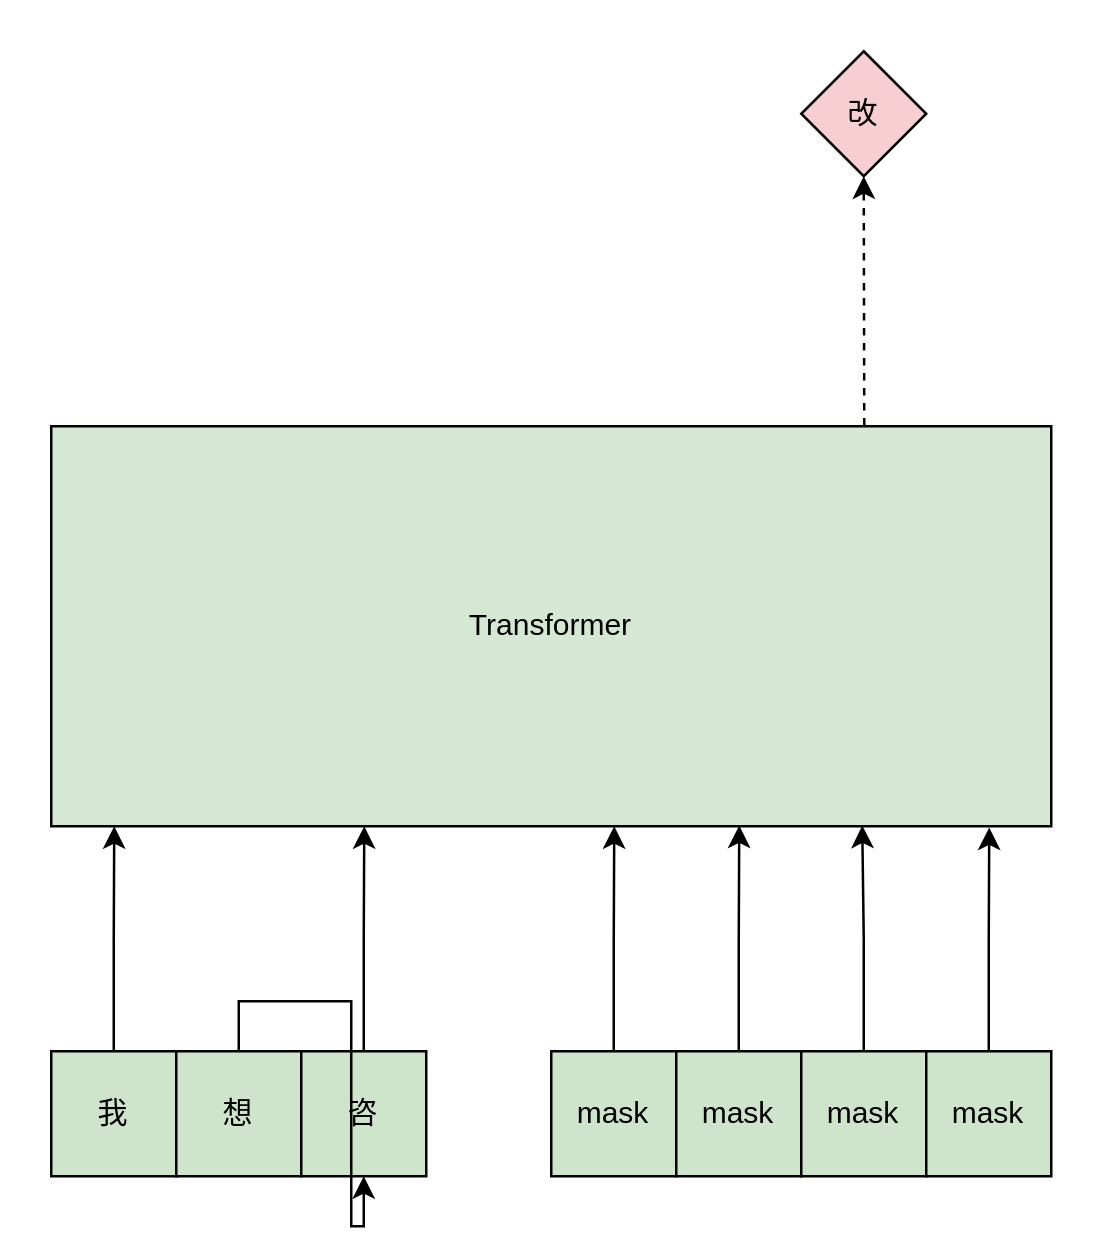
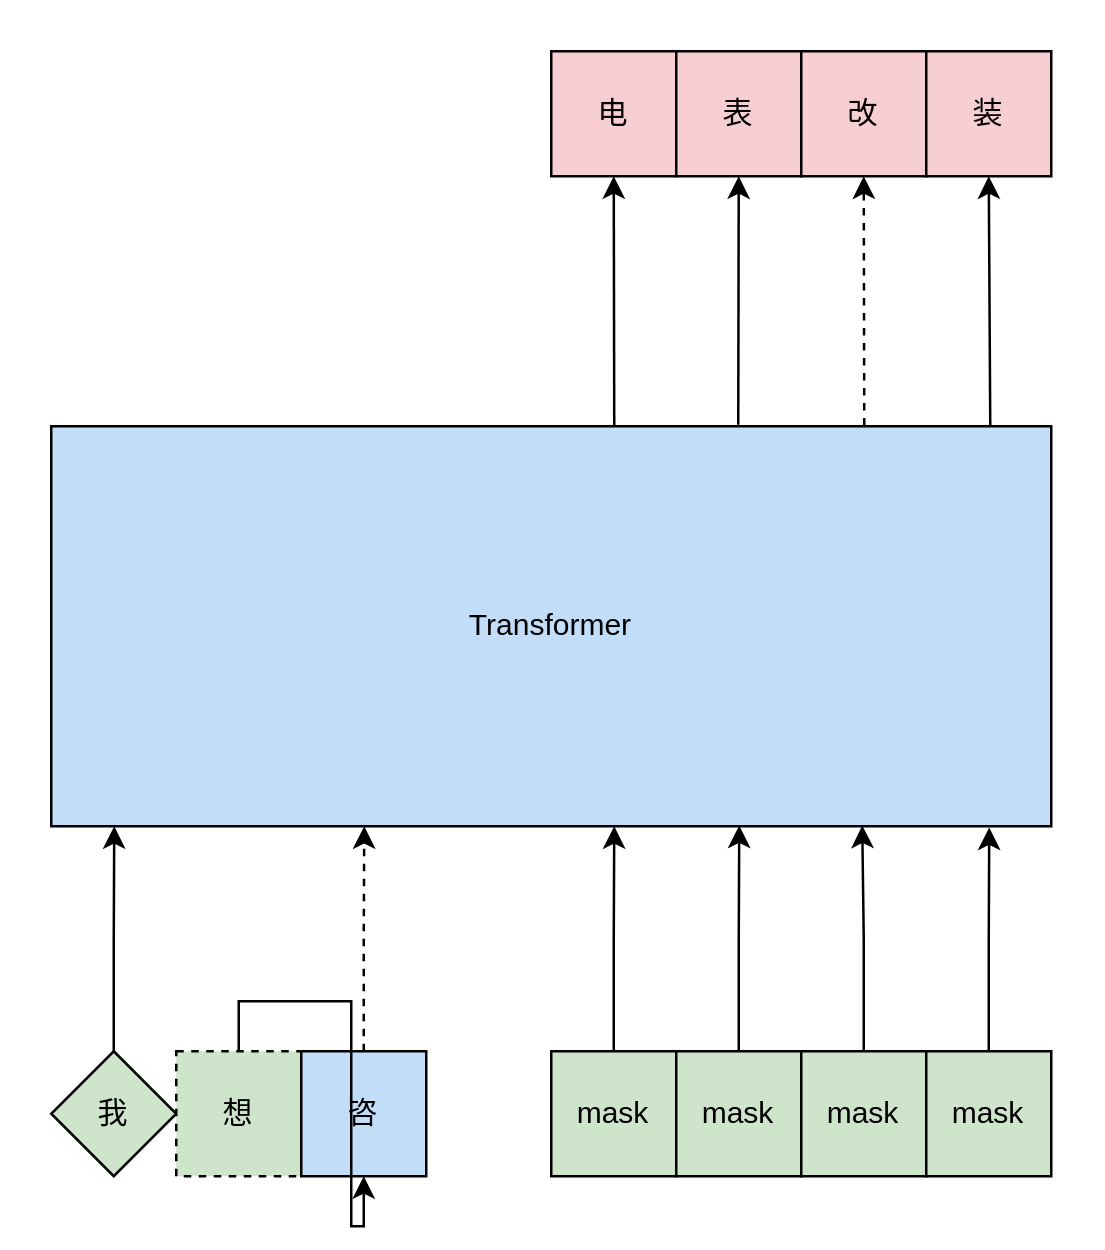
none -> (614, 114)
none -> (739, 114)
(864, 114) -> (864, 114)
none -> (989, 114)
none -> (738, 308)
none -> (614, 309)
none -> (990, 309)
(551, 626) -> (551, 626)
(364, 944) -> (364, 944)
(114, 1114) -> (114, 1114)
(239, 1114) -> (239, 1114)
(364, 1114) -> (364, 1114)
